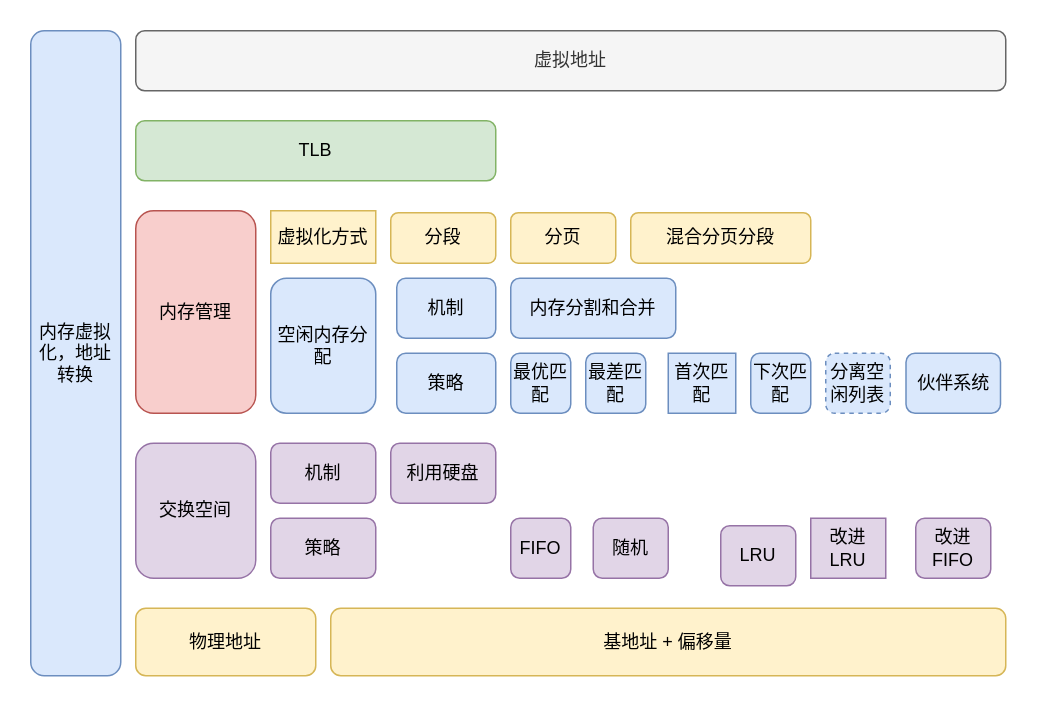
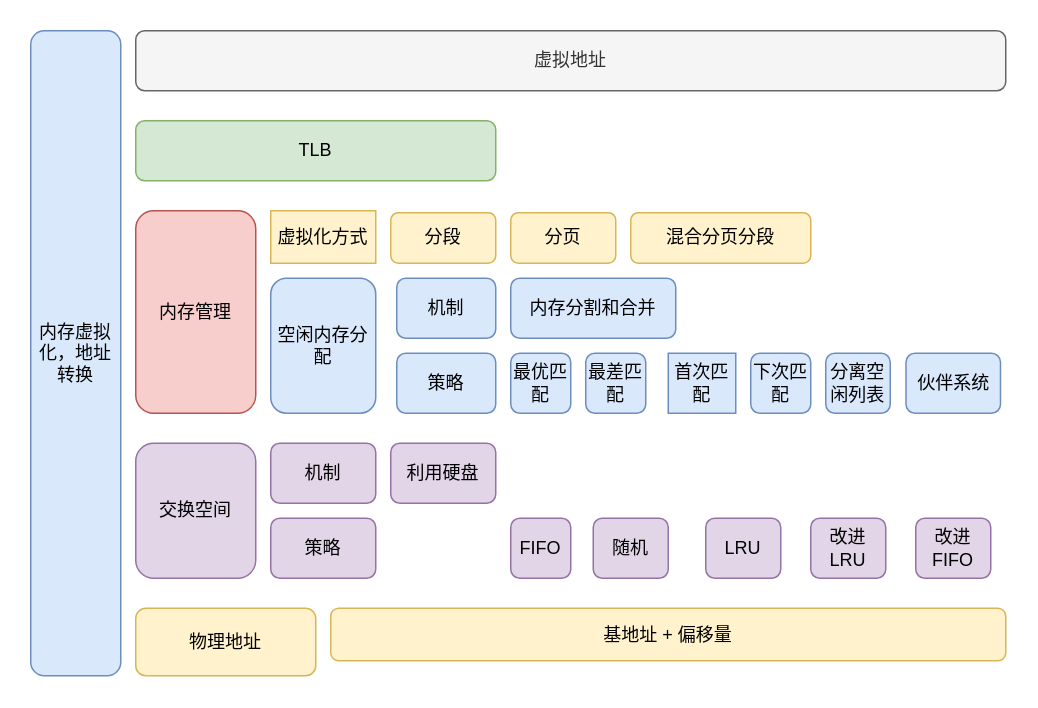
(858, 383) -> (858, 383)
(848, 548) -> (848, 548)
(758, 556) -> (743, 548)
(668, 642) -> (668, 635)
